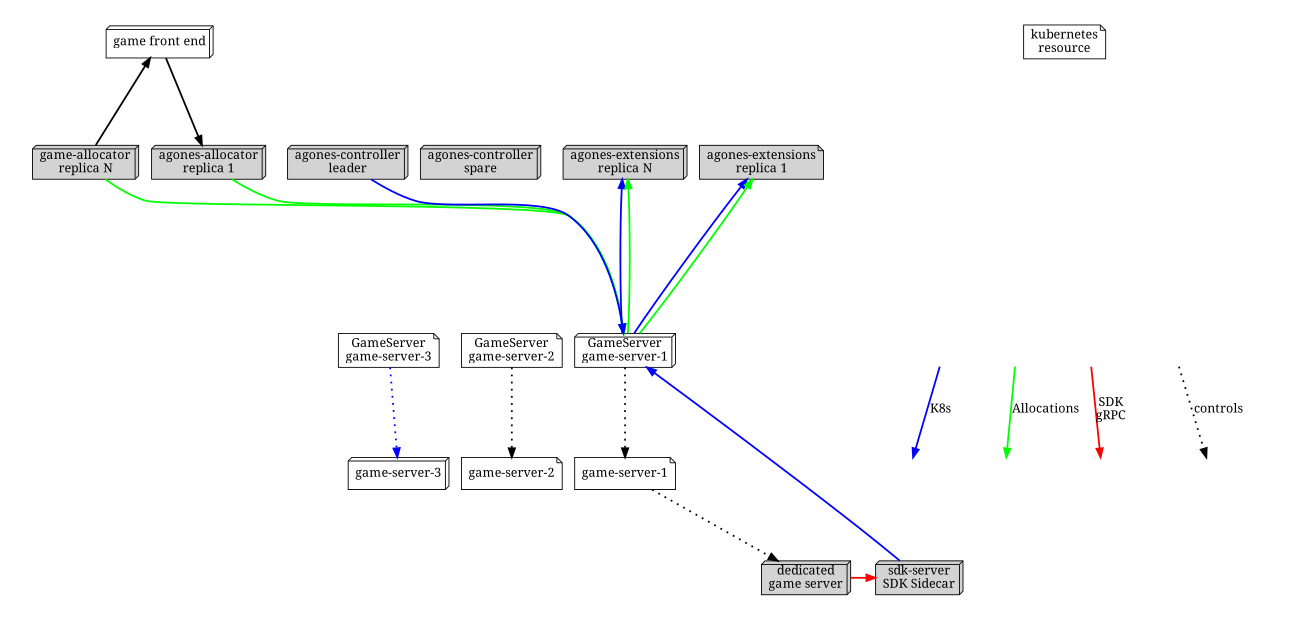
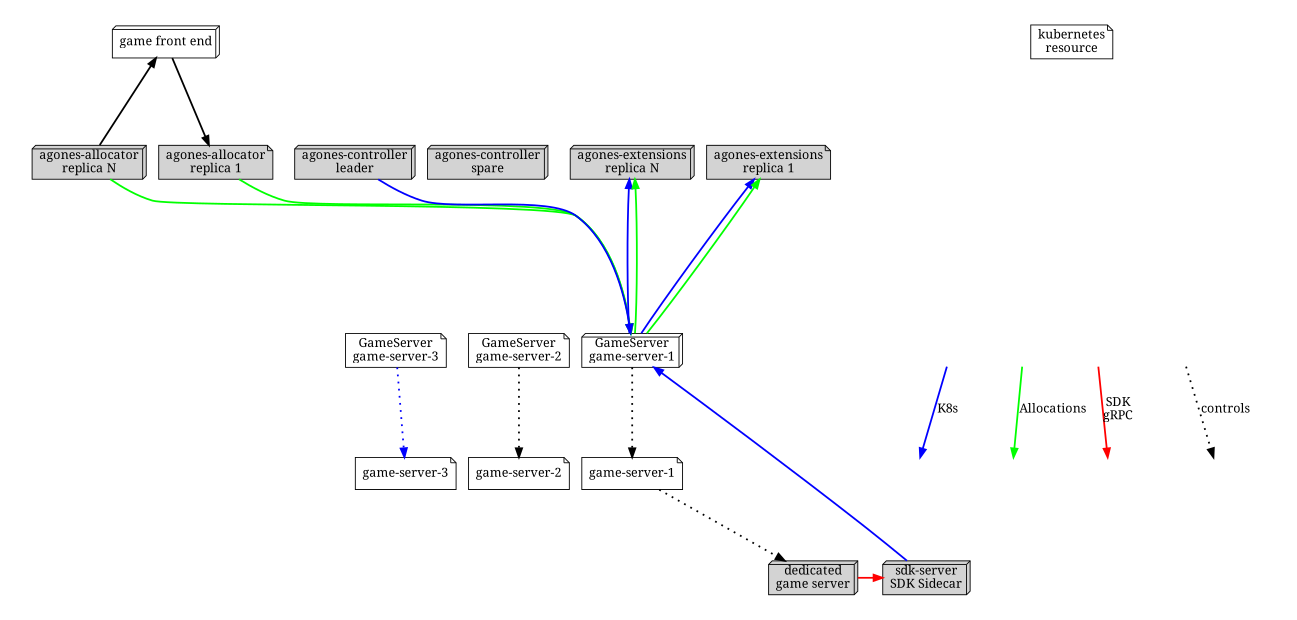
(86, 162) -> (89, 162)
(209, 162) -> (216, 162)
(399, 473) -> (406, 473)
